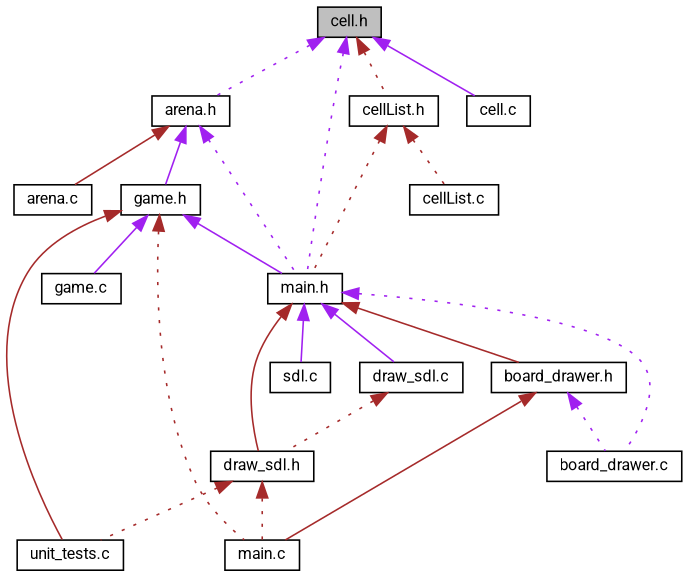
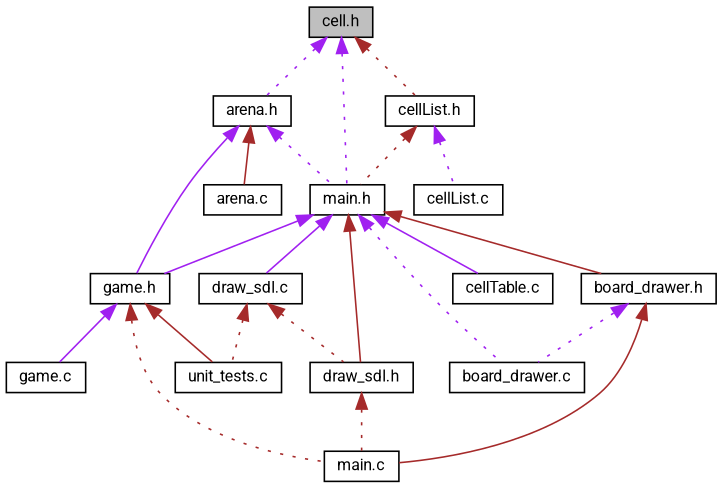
(499, 111) -> none
(429, 162) -> (447, 163)
(240, 248) -> (231, 247)
(300, 377) -> (503, 289)
(159, 514) -> (237, 341)
